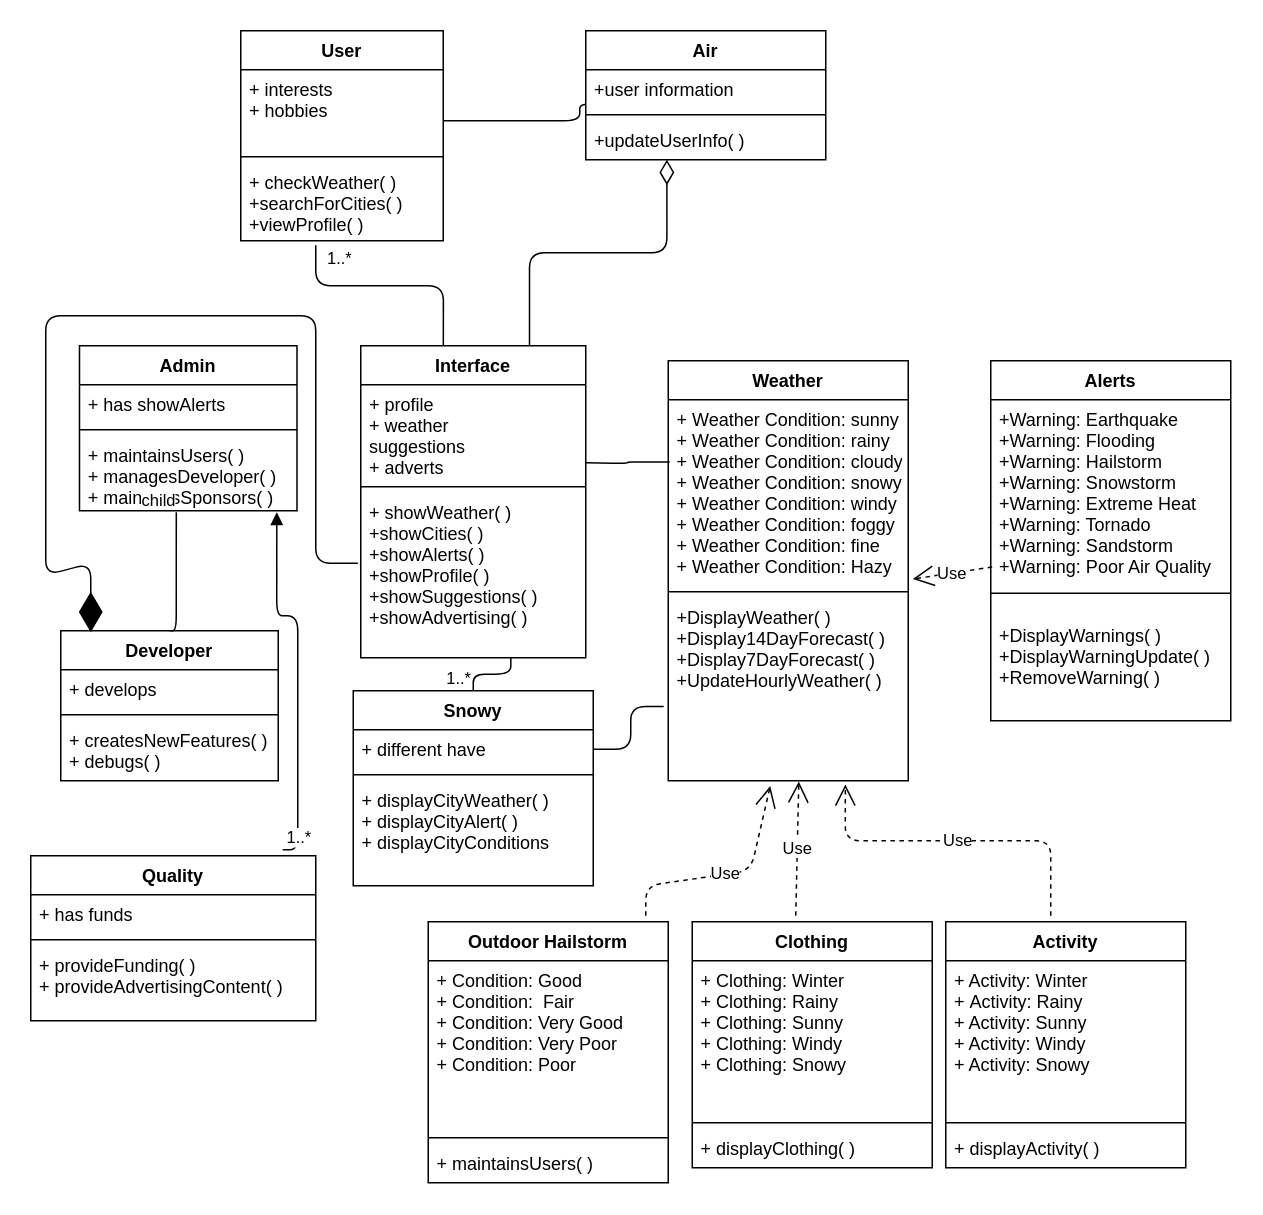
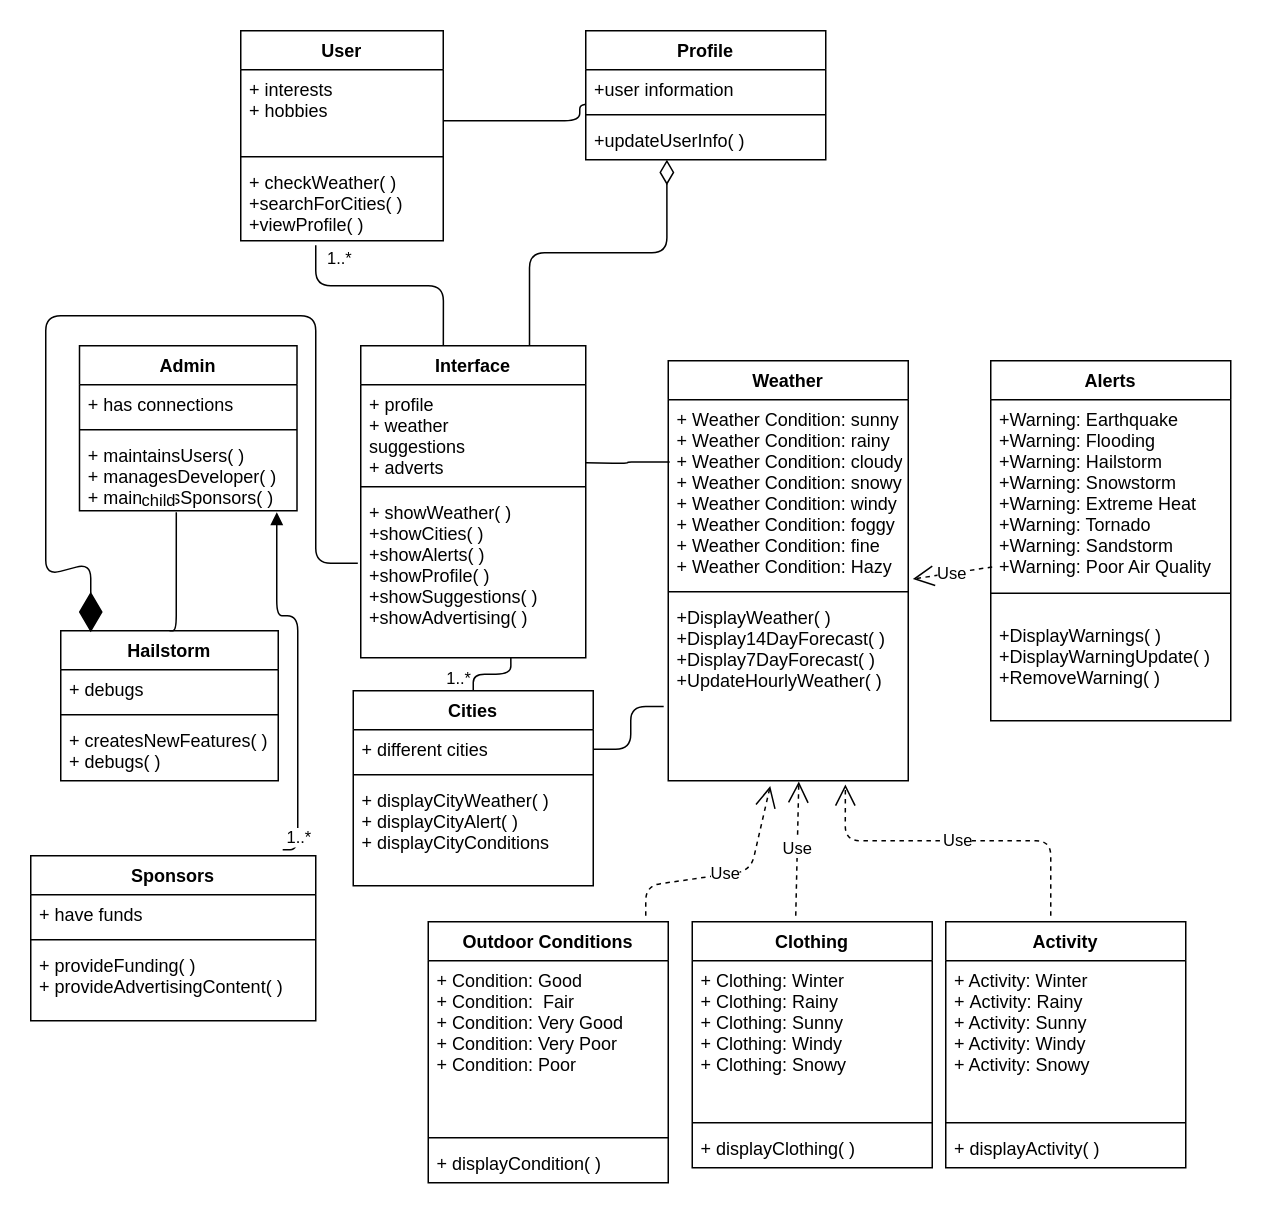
(705, 51) -> (705, 51)
(161, 405) -> (166, 405)
(169, 651) -> (169, 651)
(115, 690) -> (107, 690)
(473, 711) -> (473, 711)
(435, 750) -> (441, 750)
(173, 876) -> (173, 876)
(90, 915) -> (95, 915)
(548, 942) -> (548, 942)
(523, 1164) -> (528, 1164)
